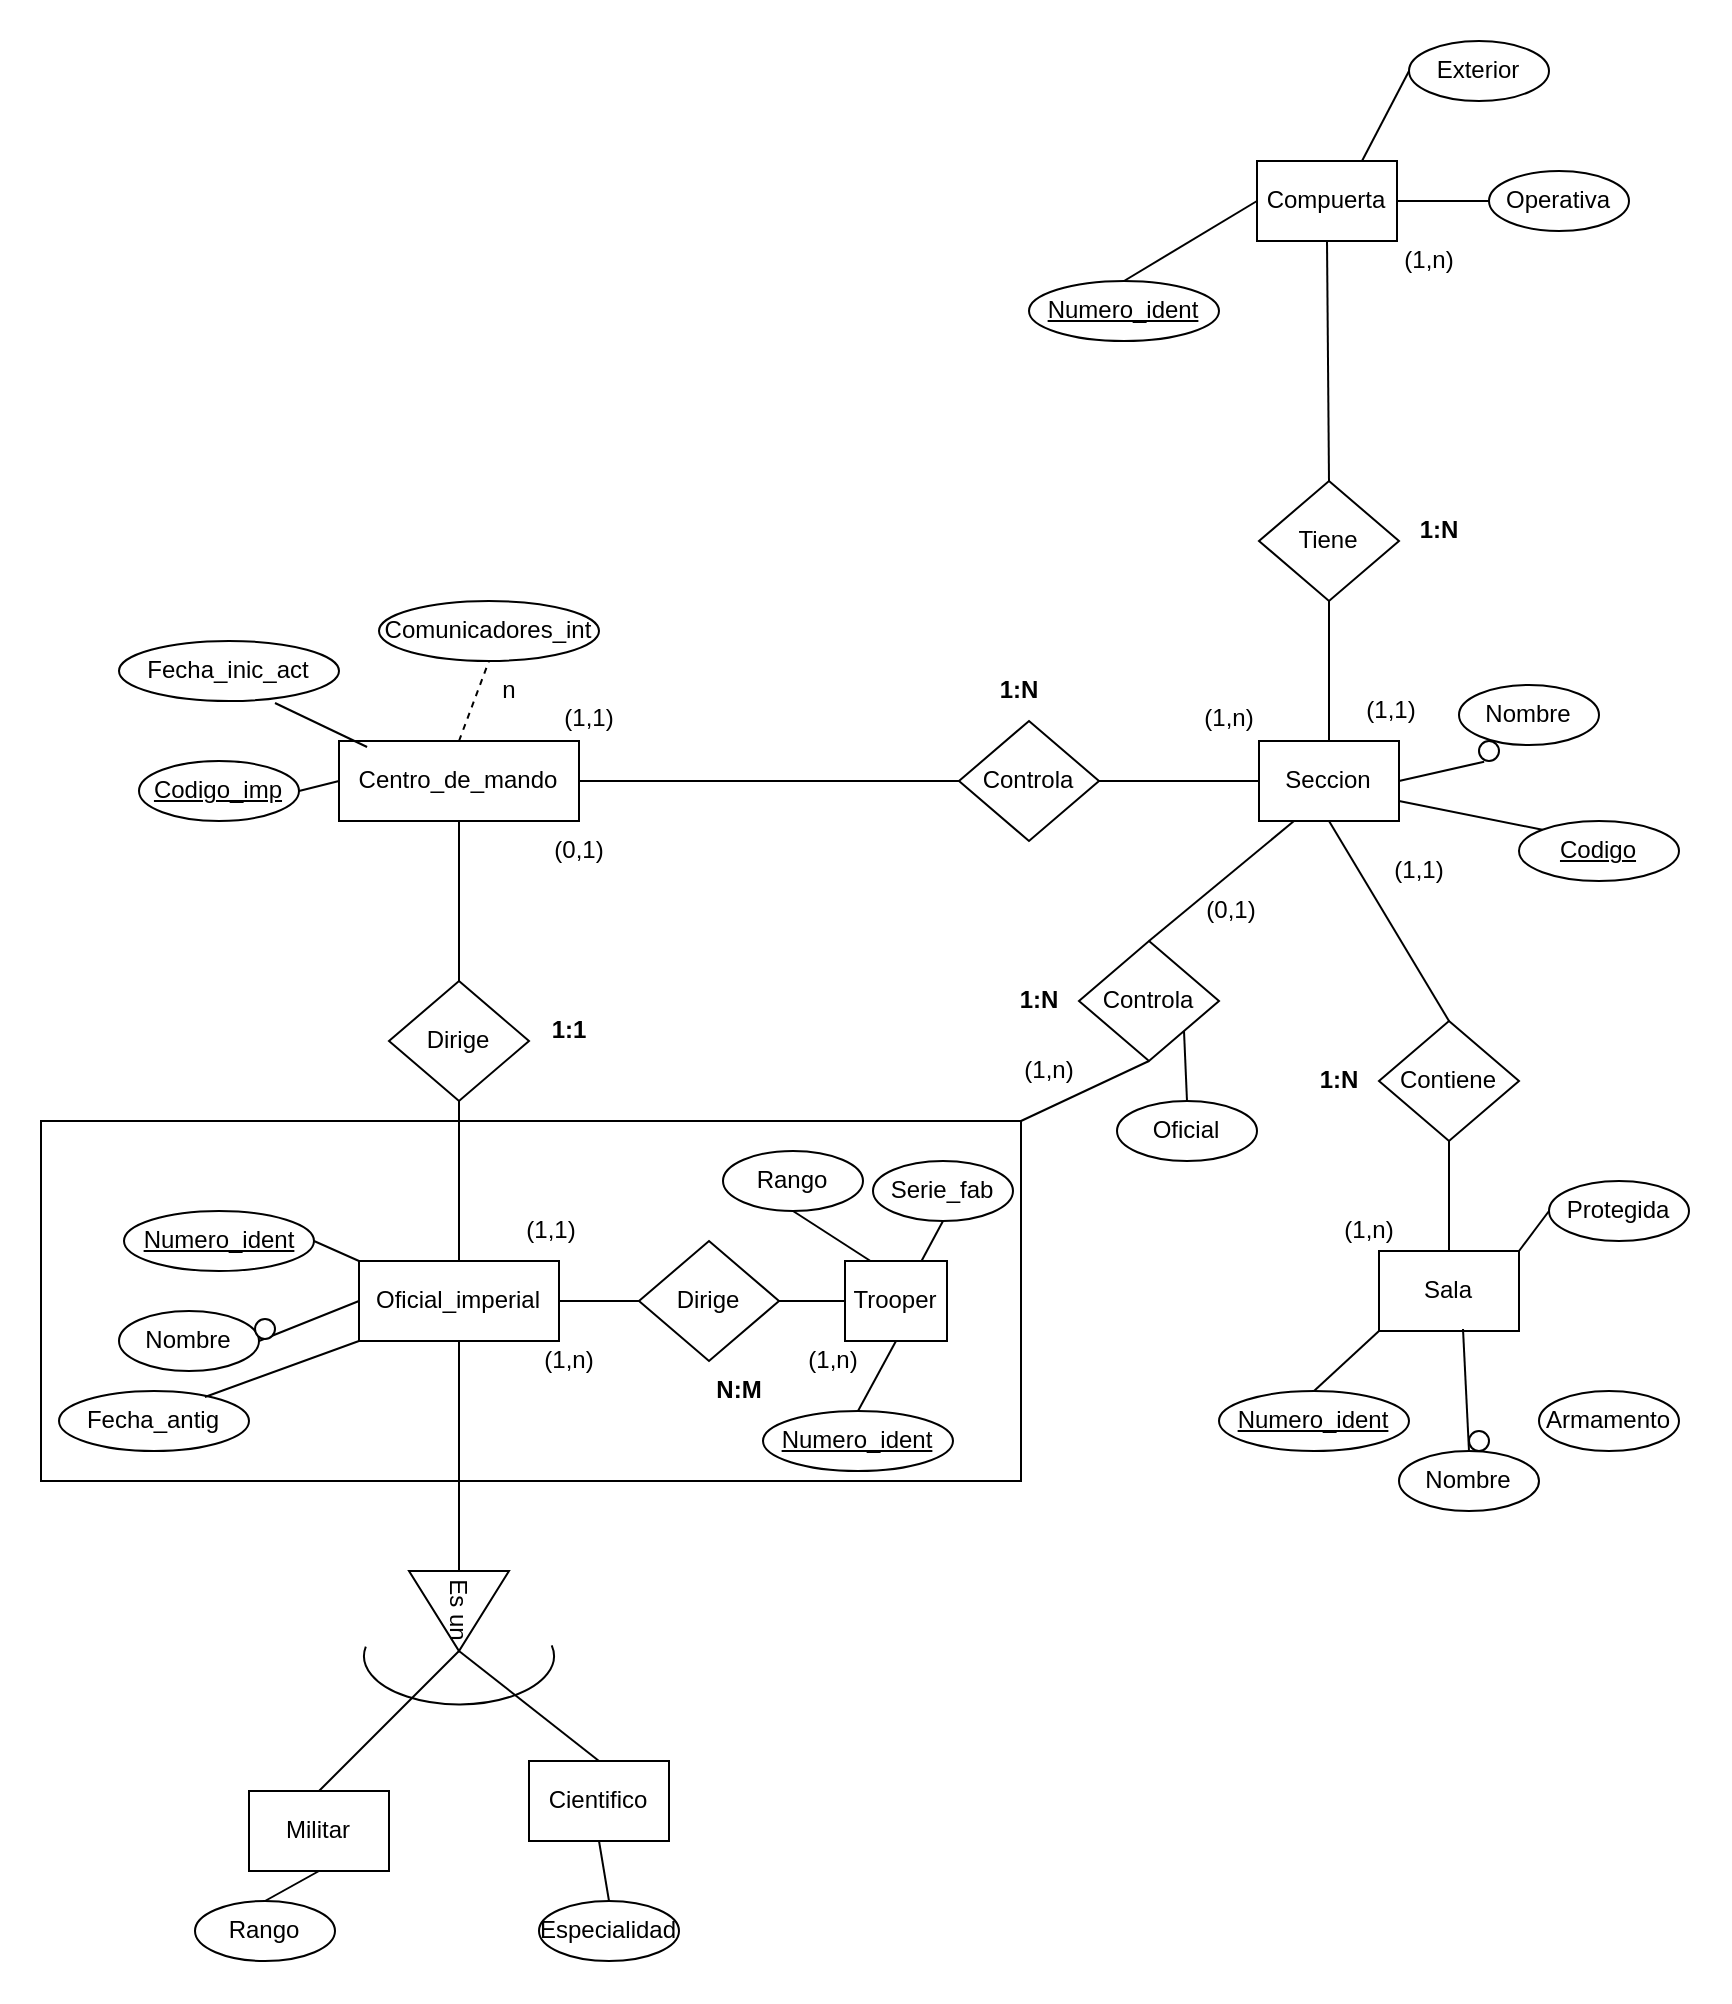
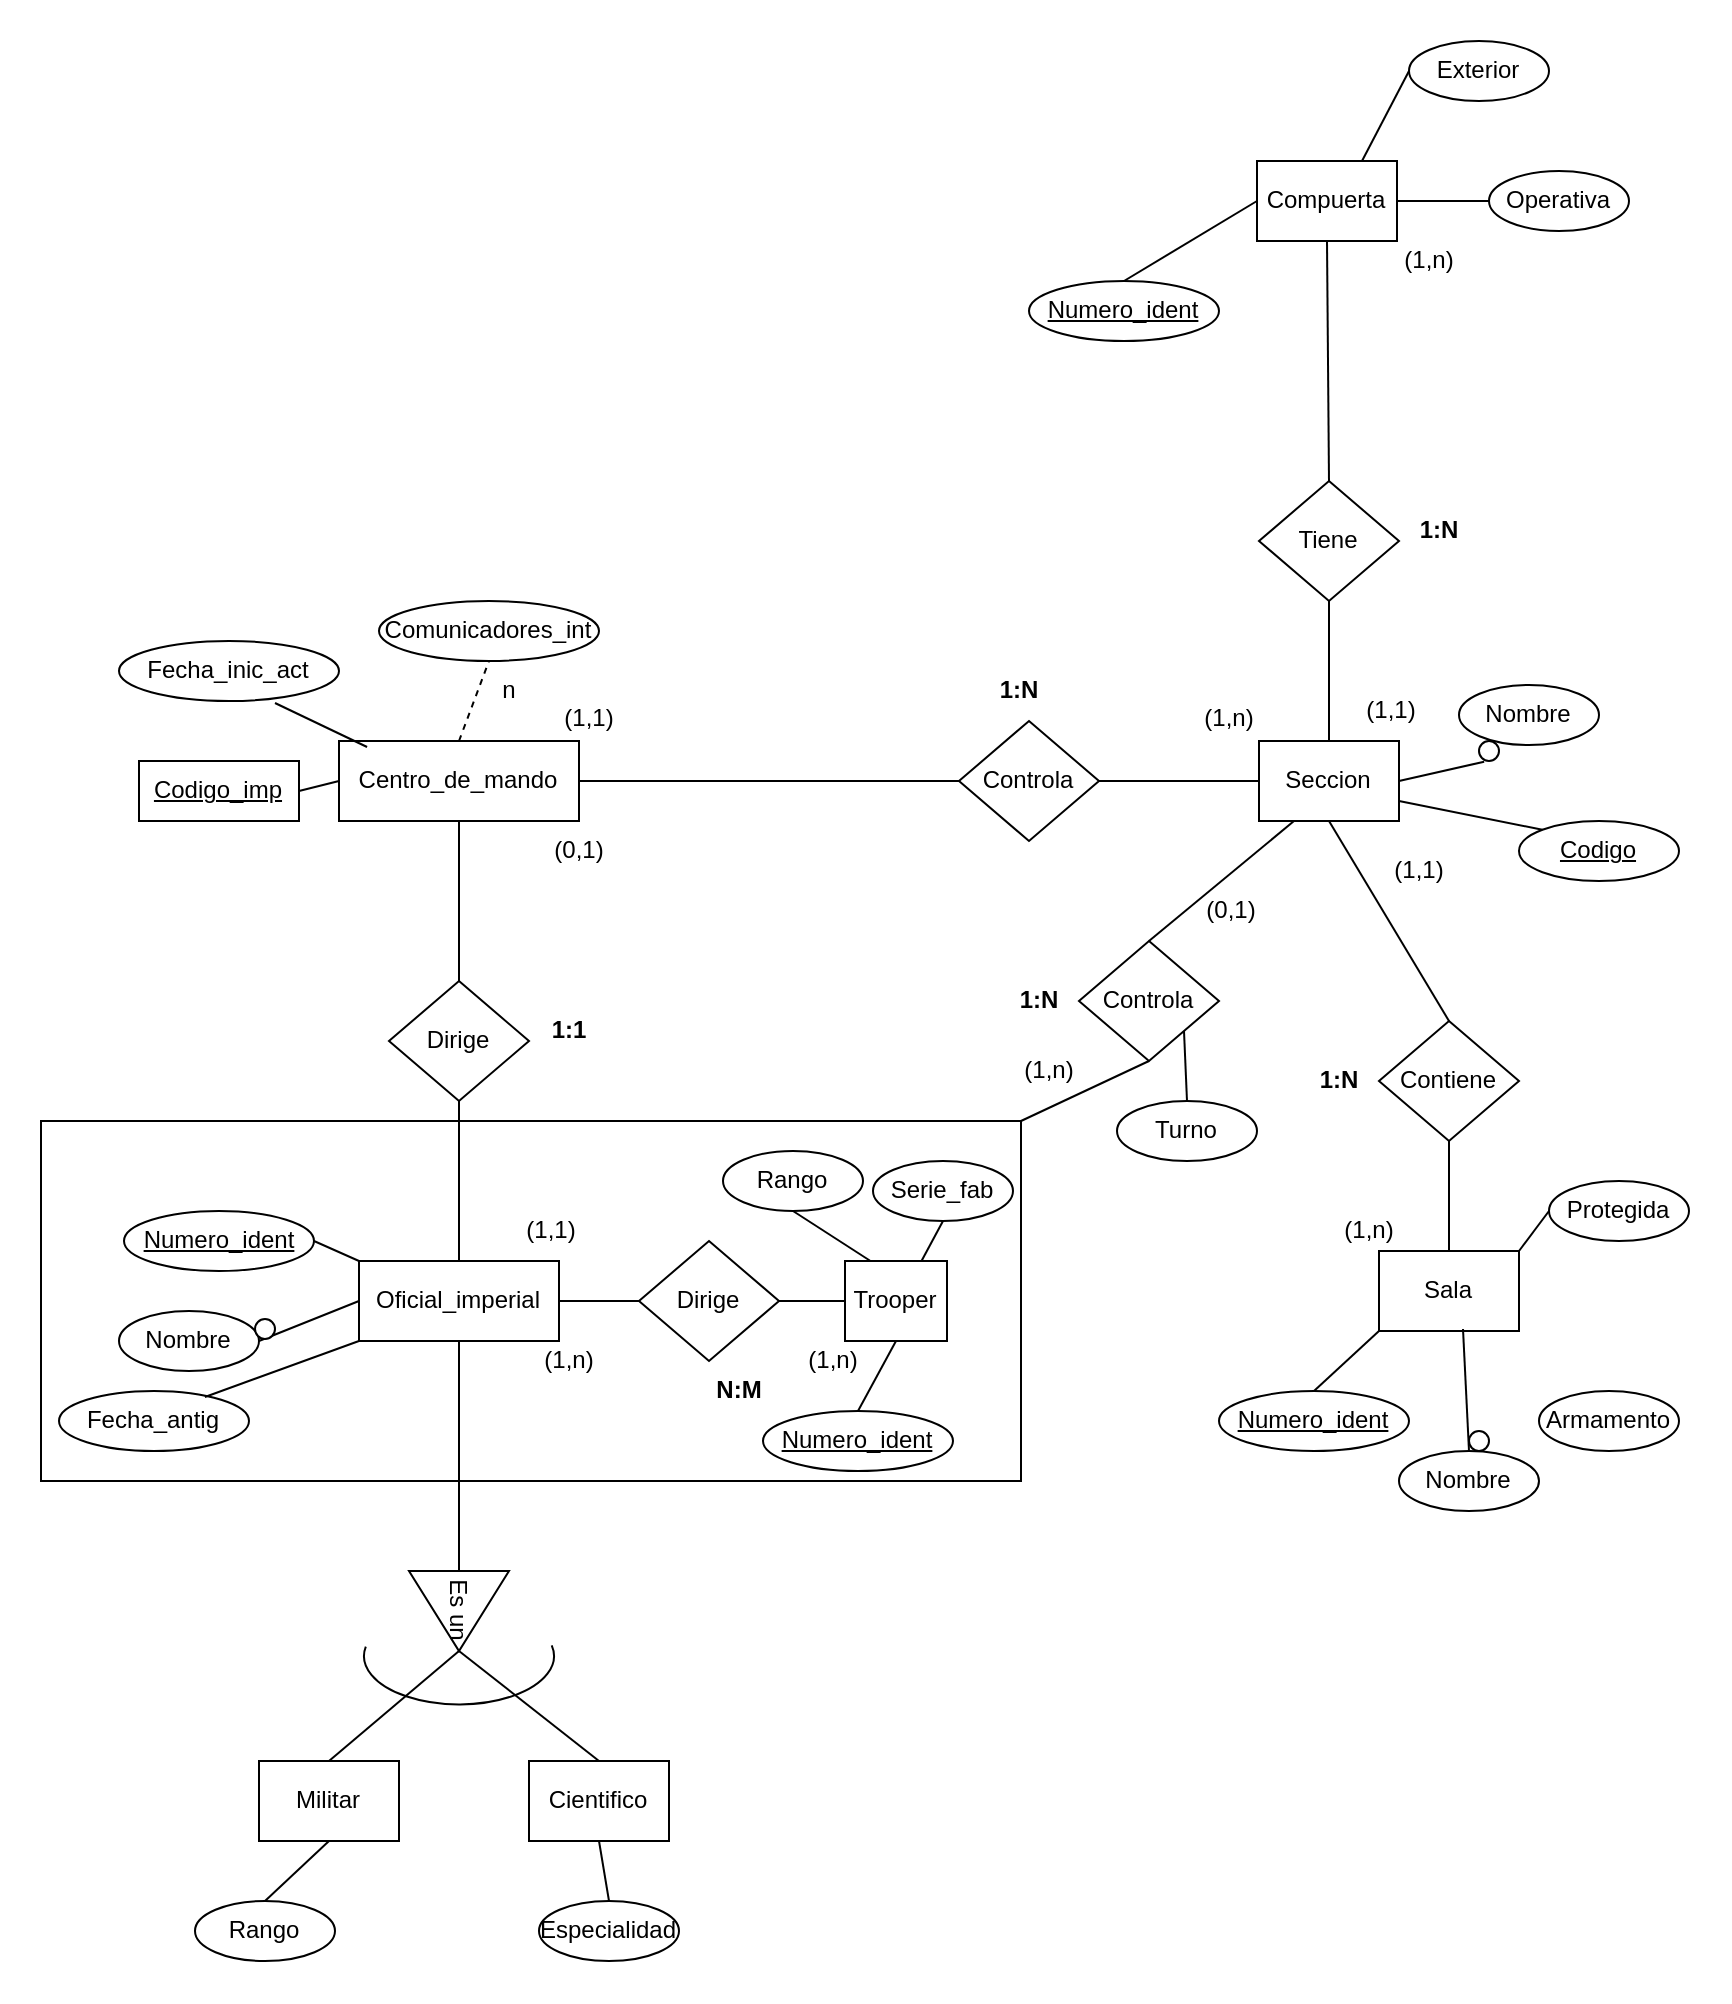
(219, 791) -> (219, 791)
(1187, 1131) -> (1187, 1131)
(319, 1831) -> (329, 1801)
